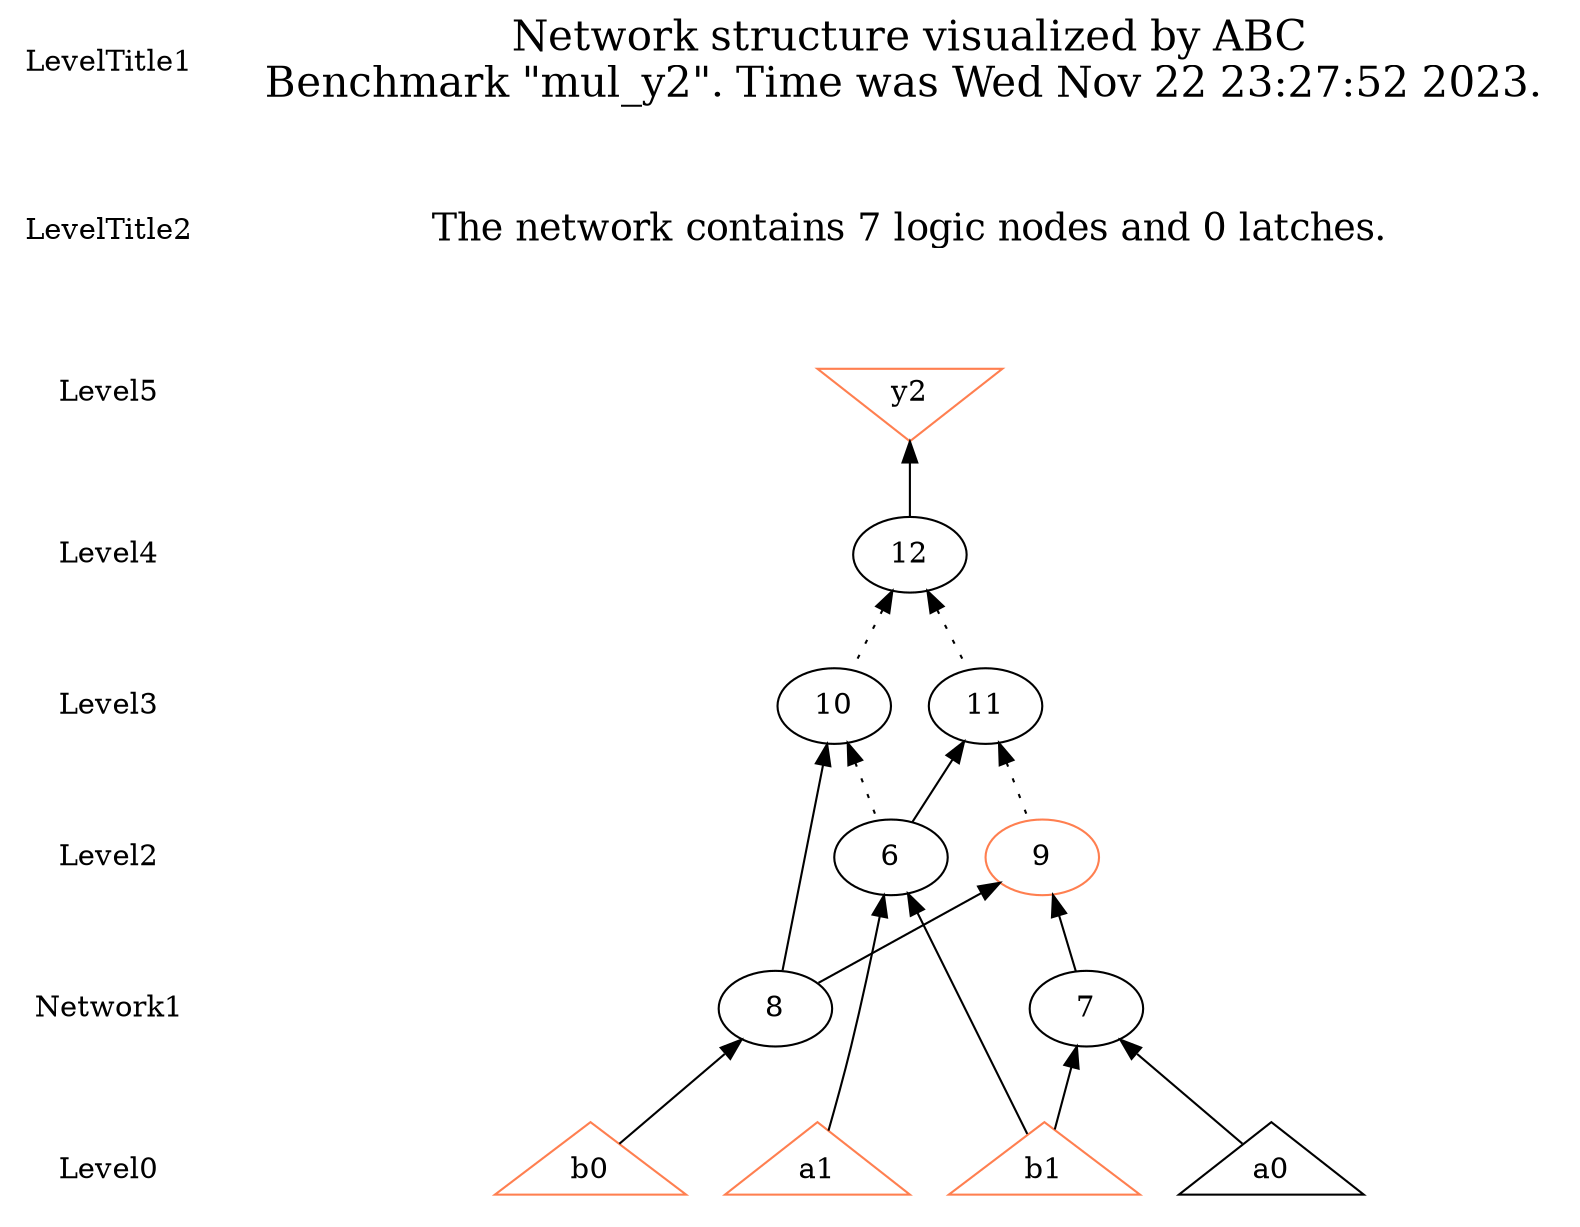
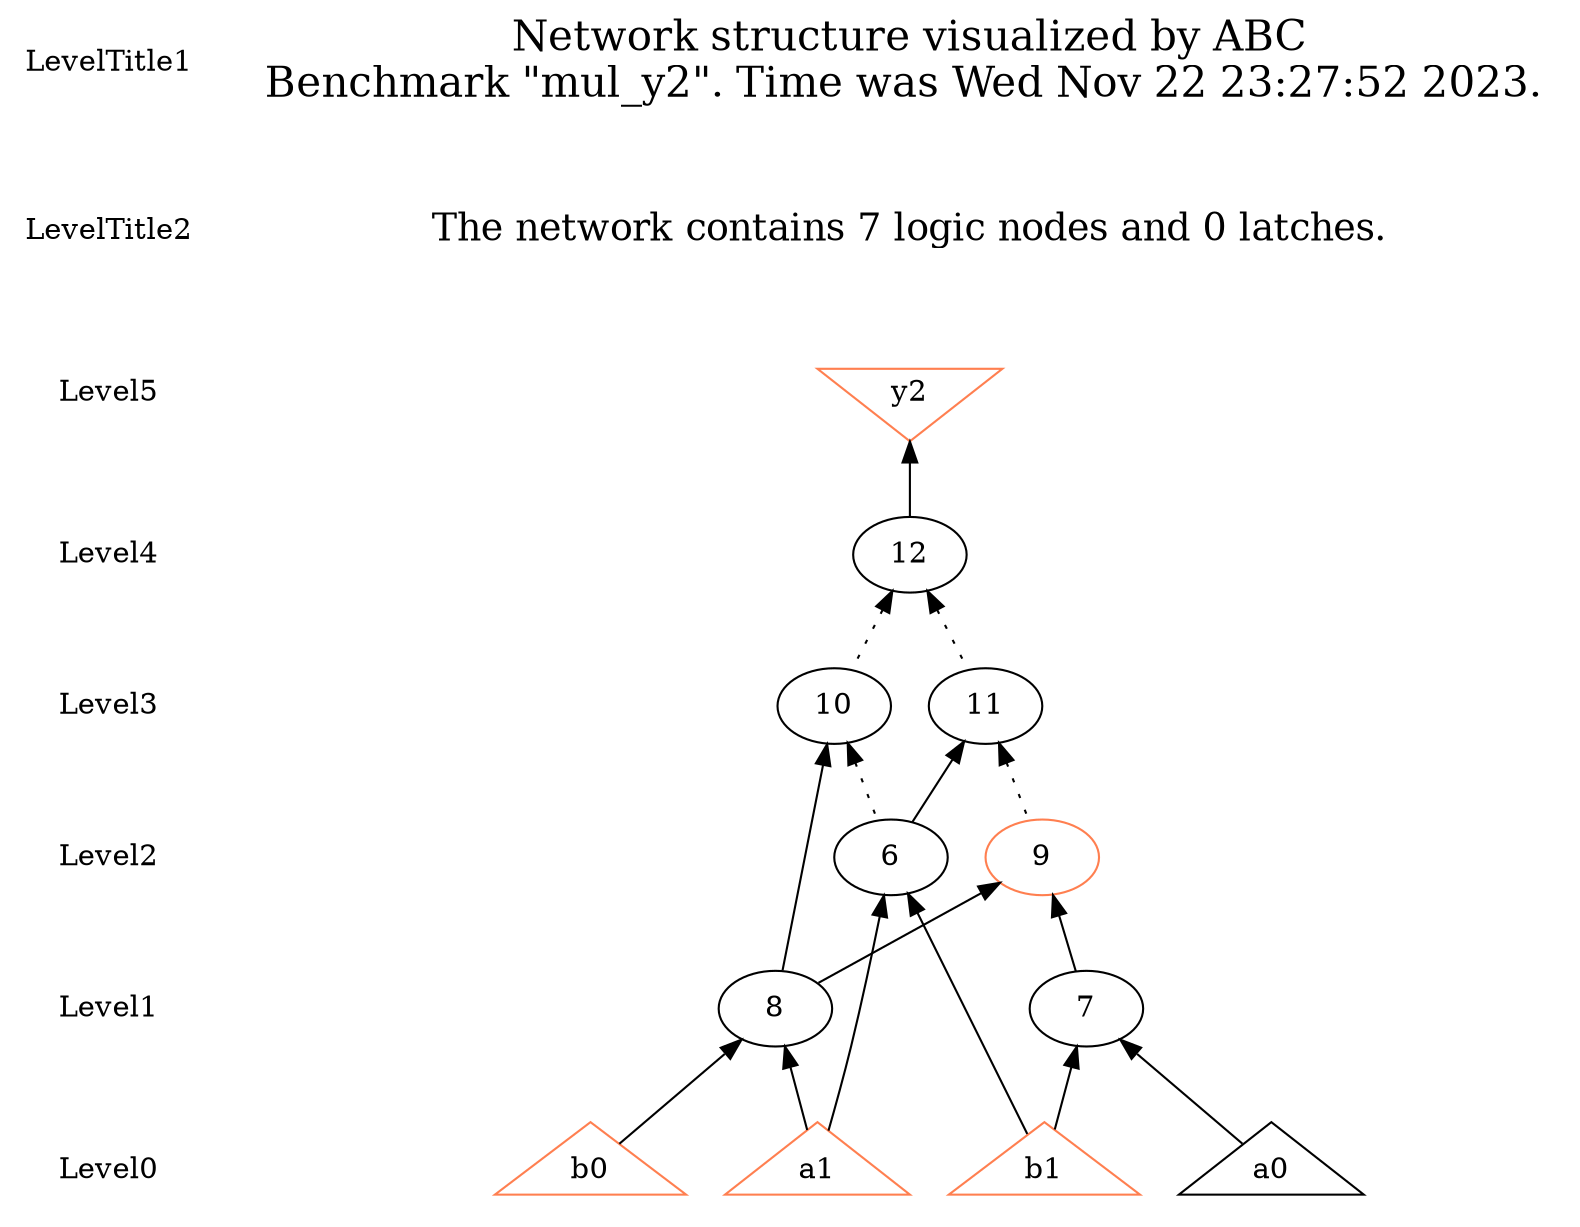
(109, 1009) -> (109, 1009)
none -> (799, 1099)
